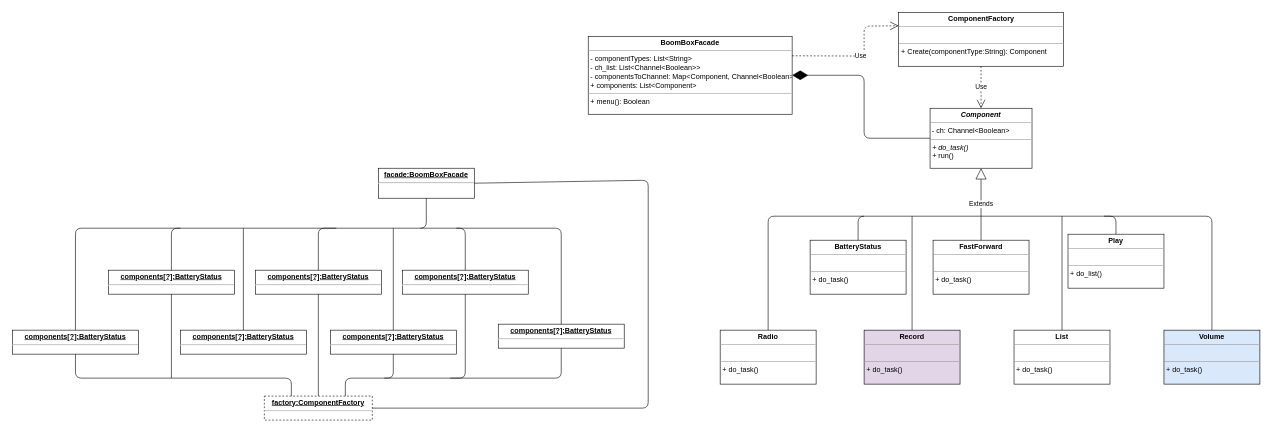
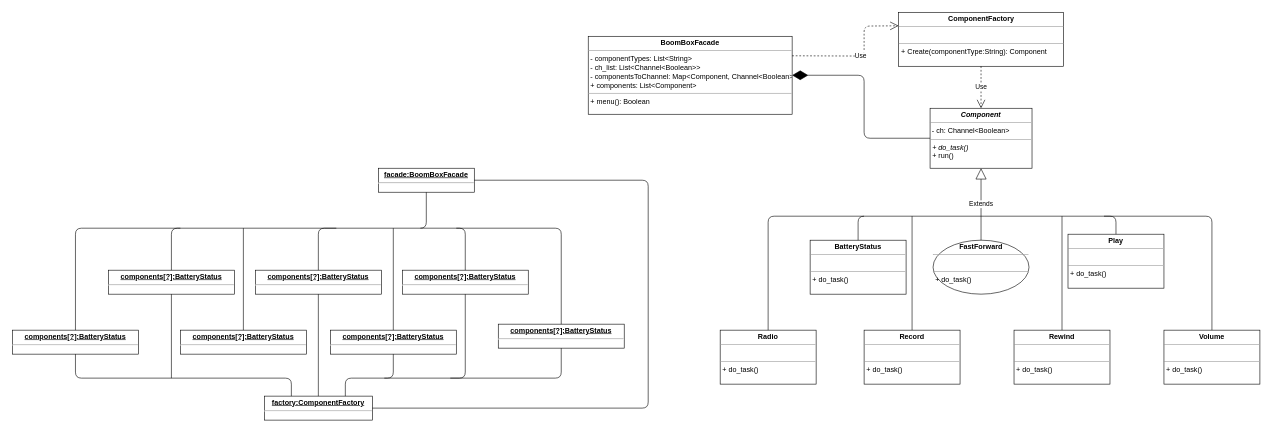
(426, 183) -> (426, 180)
(1088, 243) -> (1090, 243)
(981, 267) -> (981, 267)
(1036, 339) -> (1036, 339)
(912, 357) -> (912, 357)
(1212, 357) -> (1212, 357)
(318, 408) -> (318, 408)
